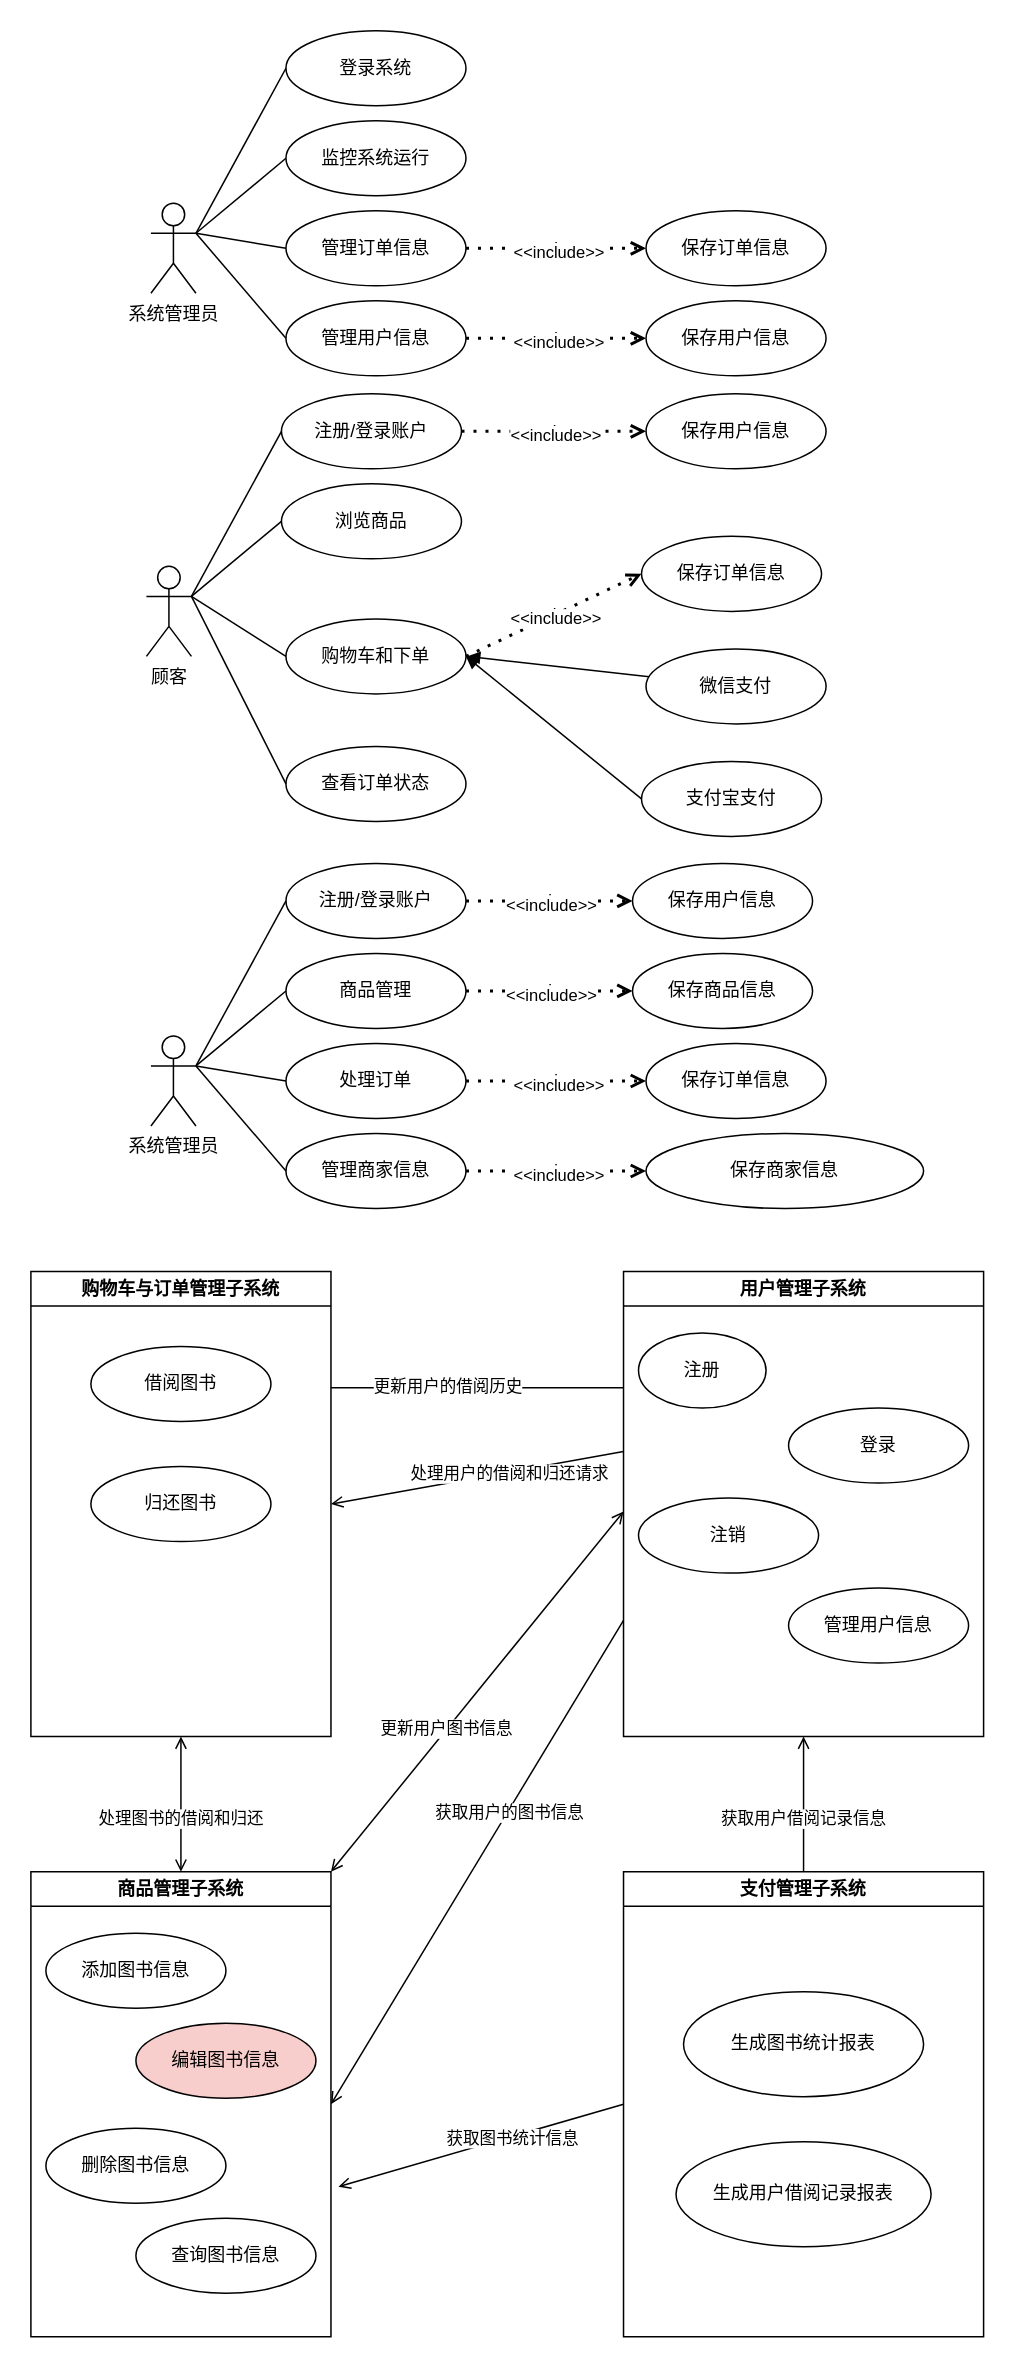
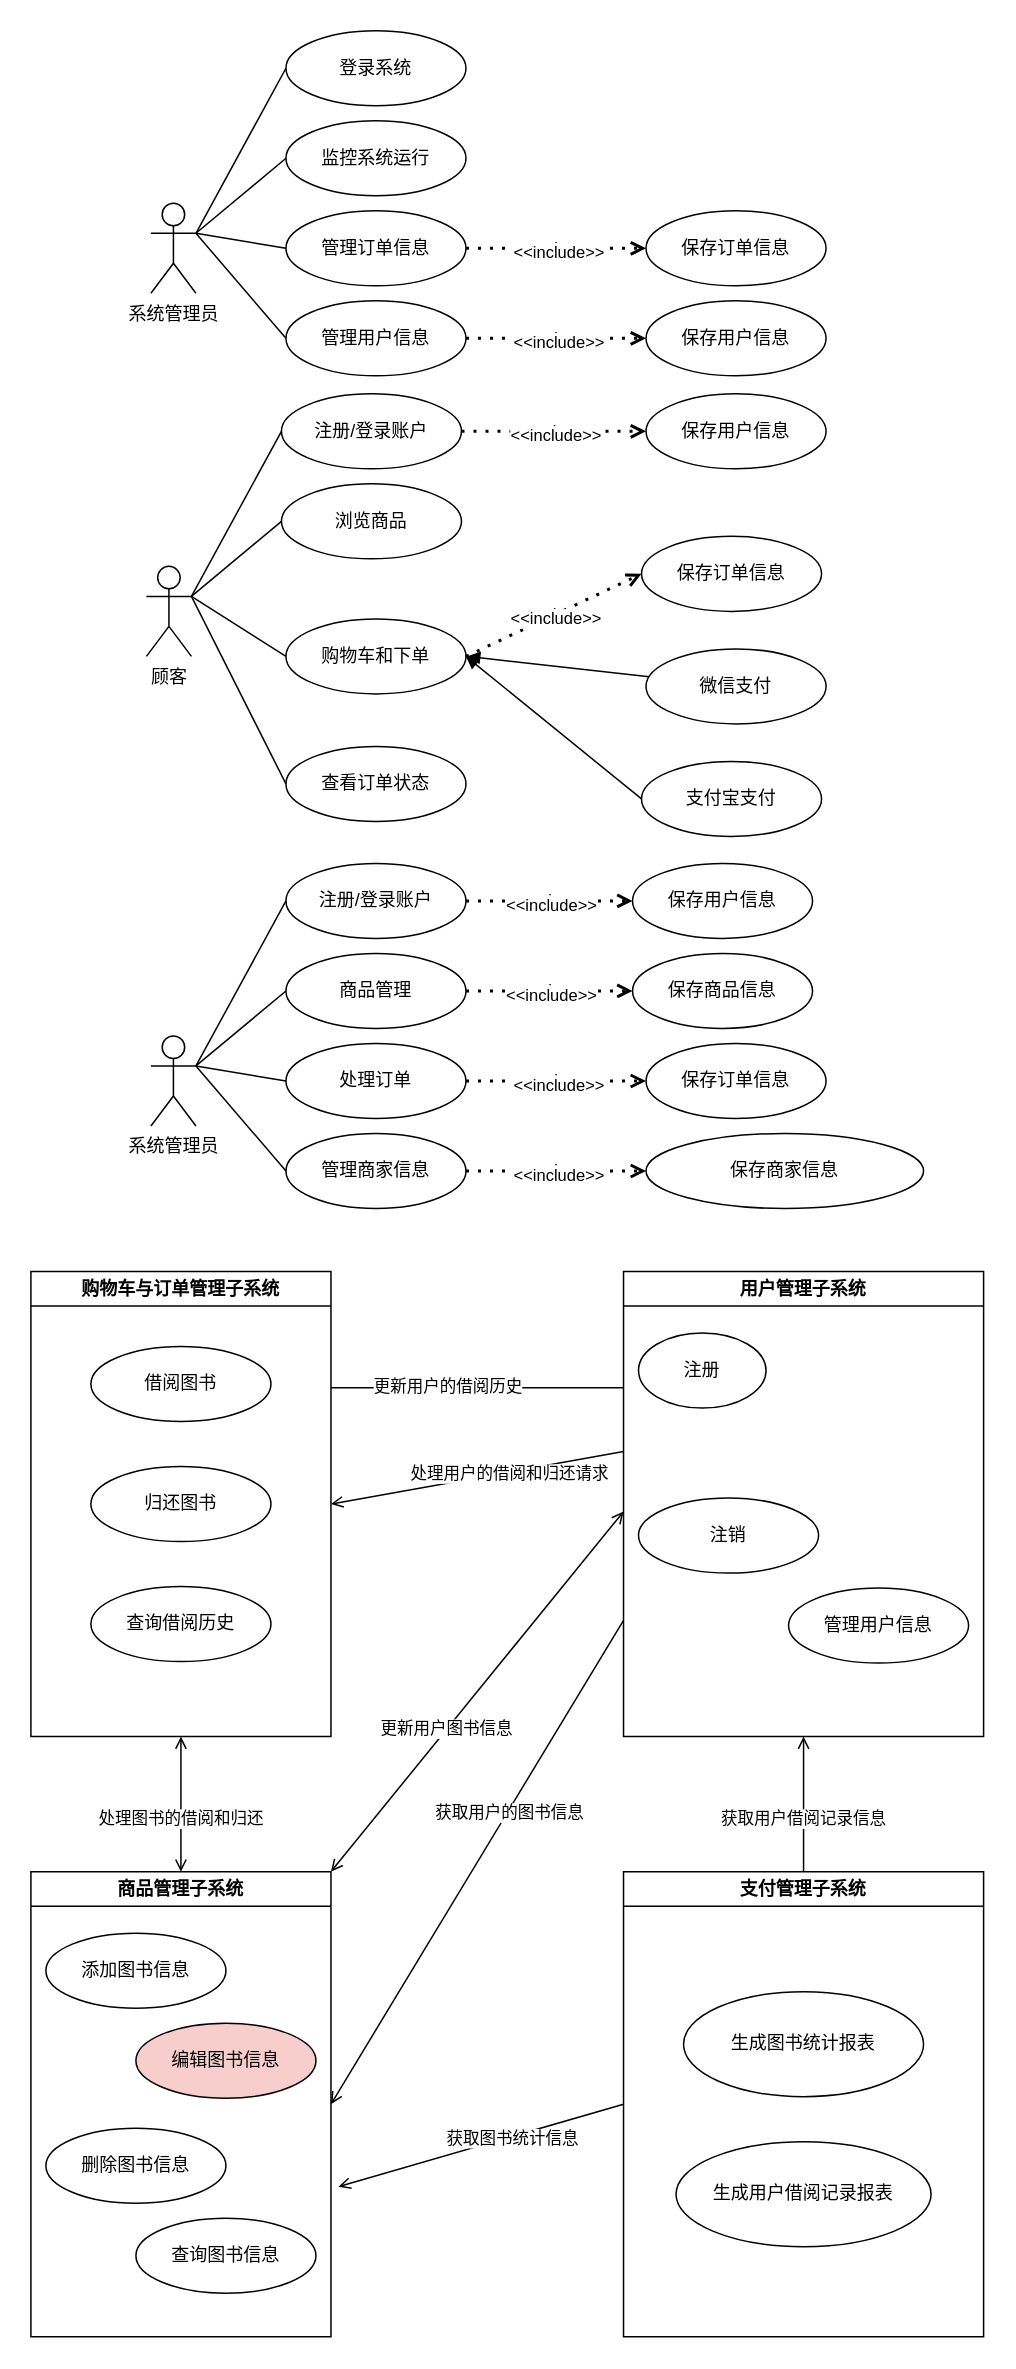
(878, 1445) -> none
none -> (181, 1624)
